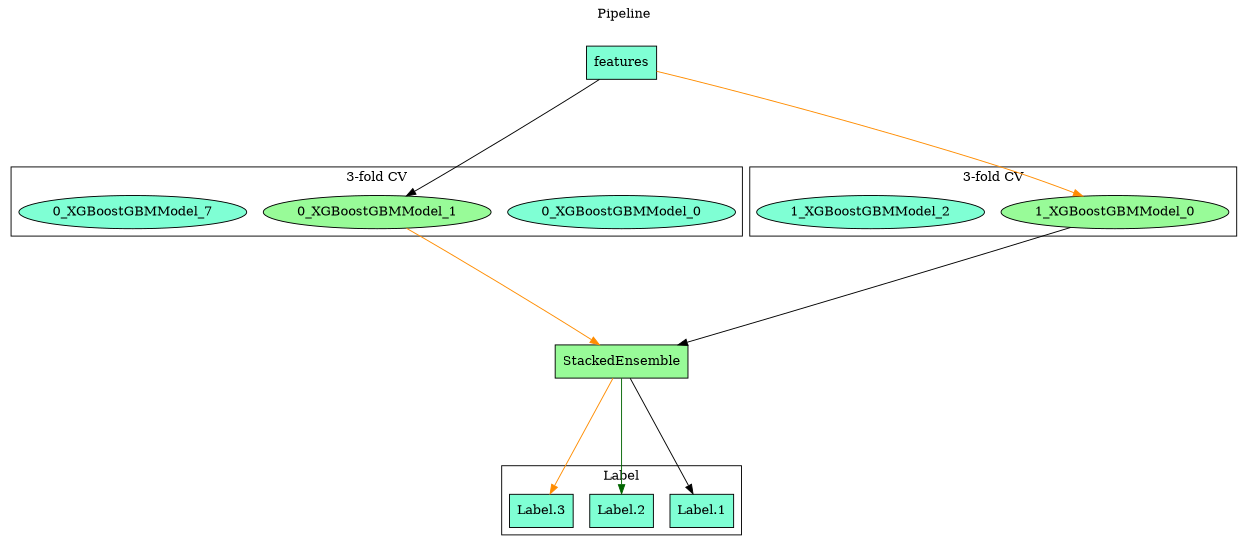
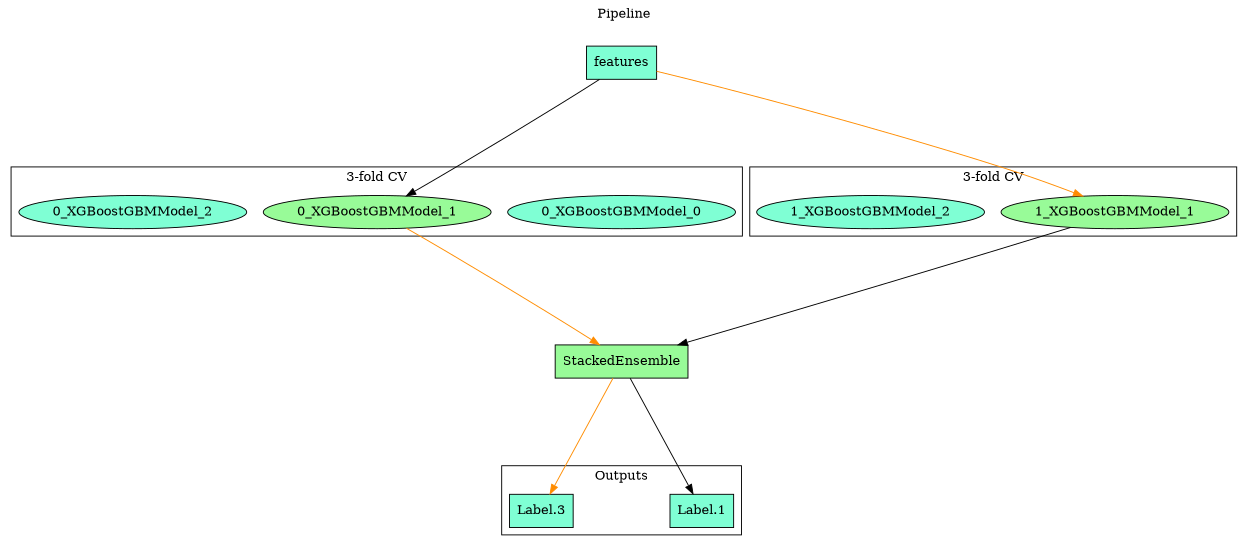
(133, 212) -> (133, 212)
(1115, 212) -> (1115, 212)
(622, 476) -> (622, 476)
(622, 511) -> none
